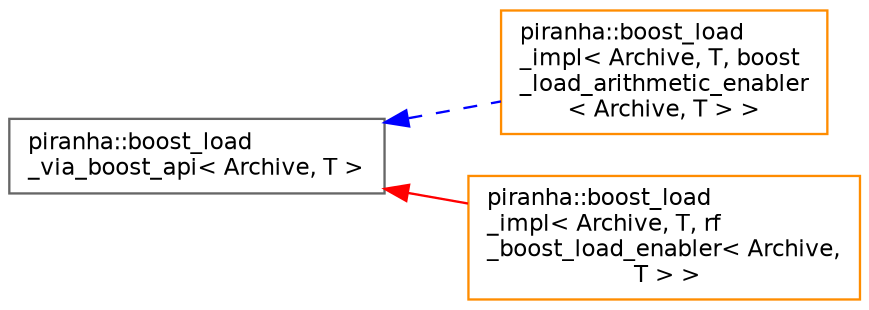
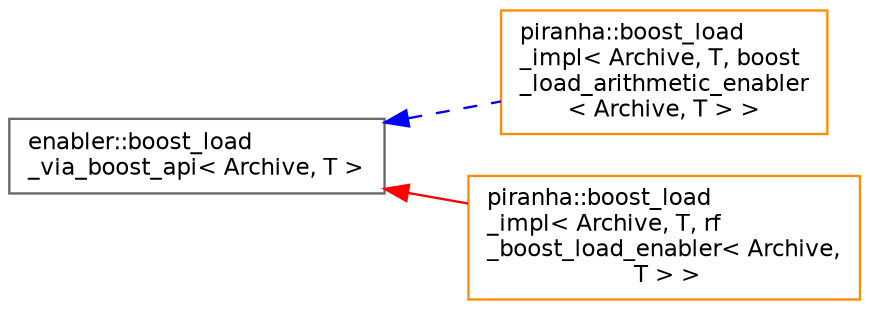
(197, 156) -> (197, 156)
